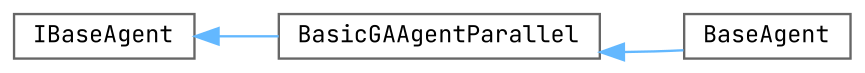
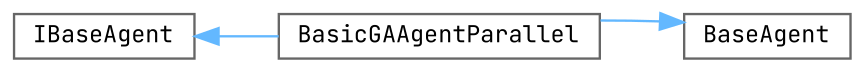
(654, 51) -> (630, 21)
